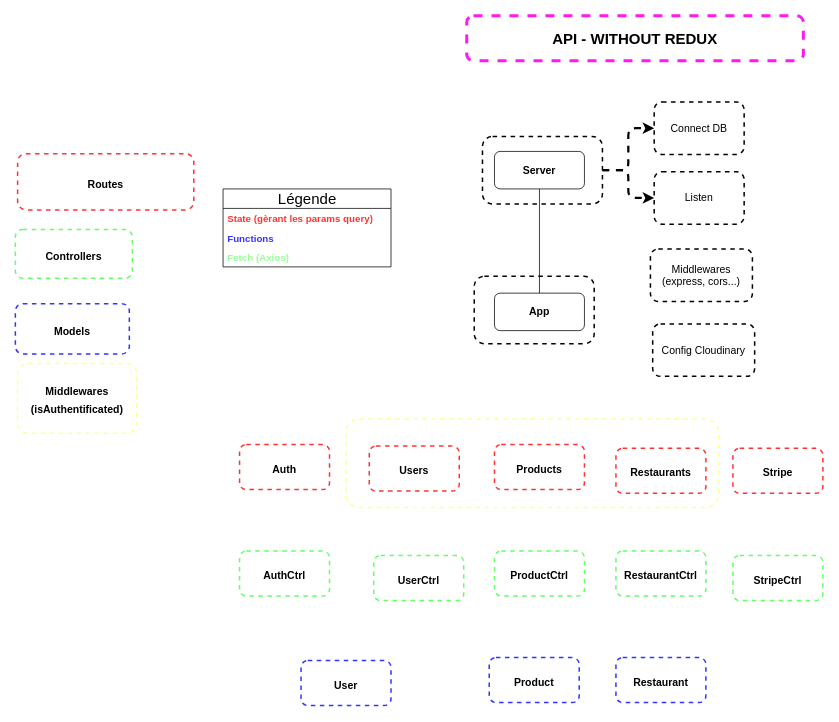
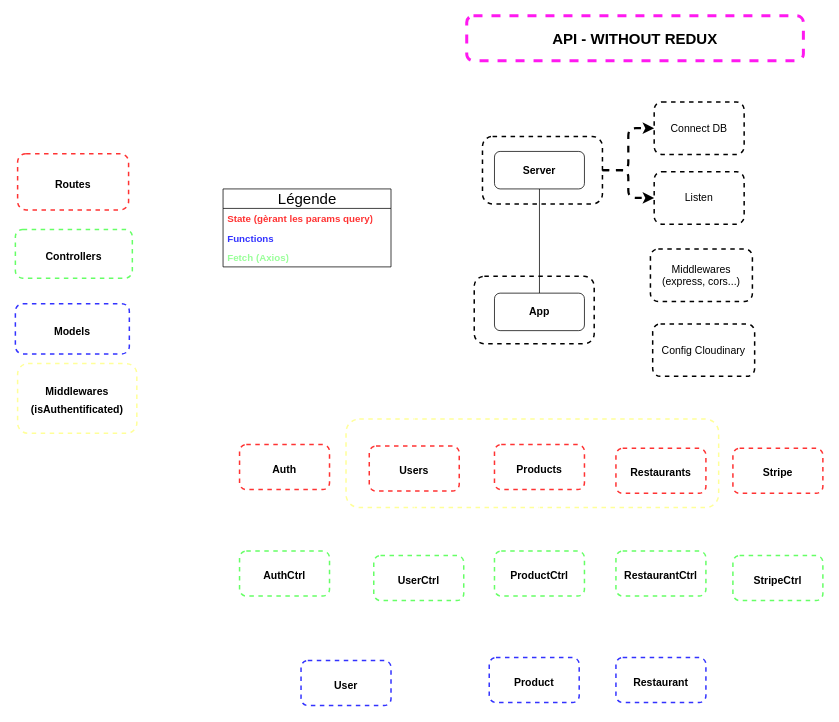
(106, 182) -> (73, 182)
